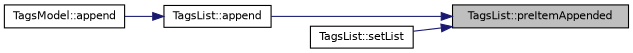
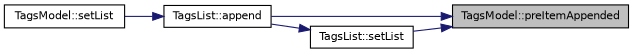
(64, 16) -> (64, 16)
(541, 16) -> (541, 16)
none -> (285, 26)
